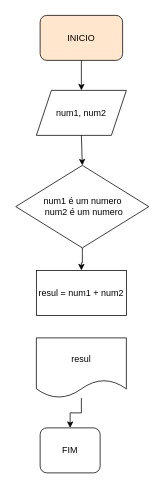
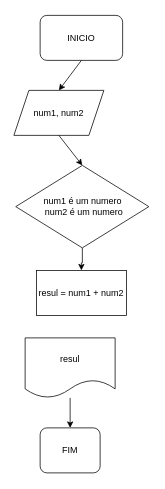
(81, 38) -> (81, 38)
(81, 113) -> (59, 113)
(81, 368) -> (70, 368)
